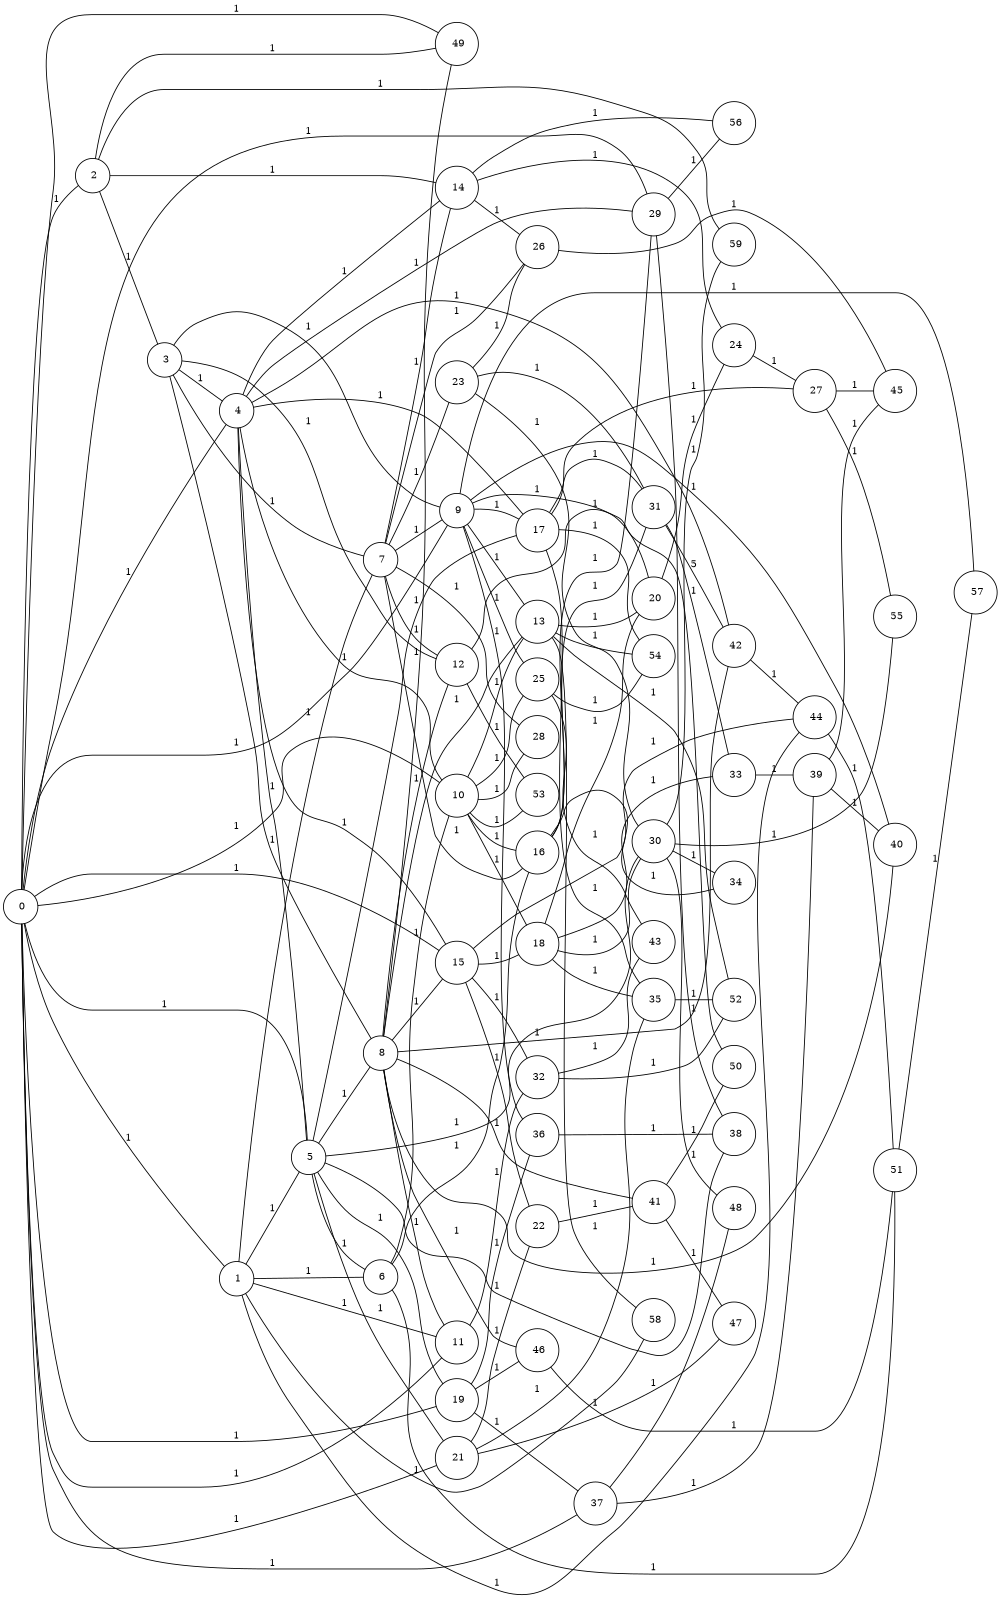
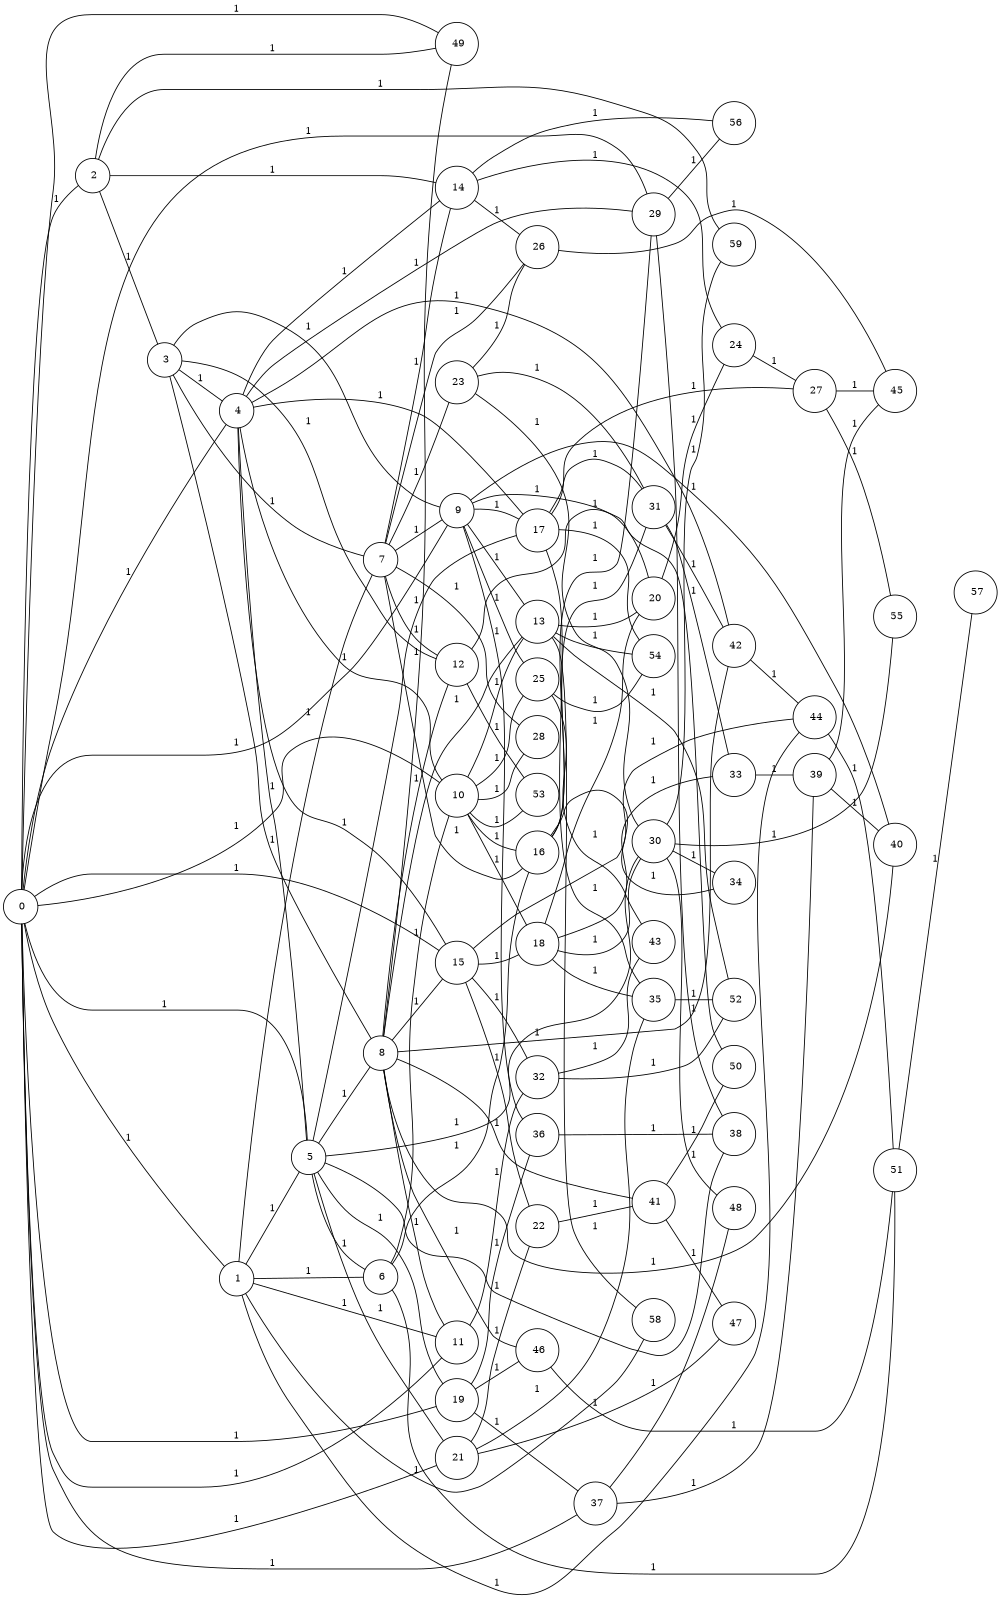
(765, 293) -> none
(694, 564) -> (694, 564)
